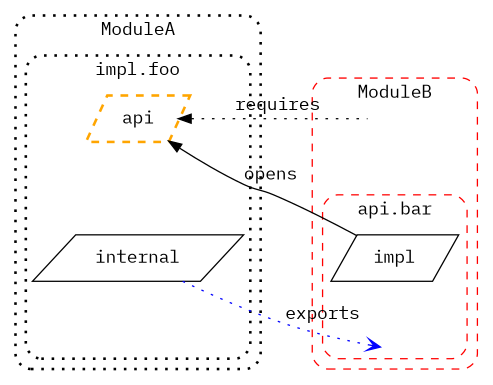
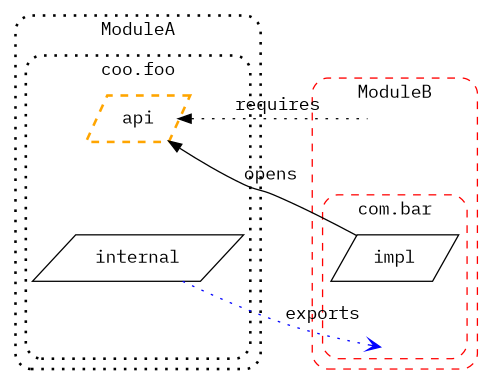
(138, 70) -> (138, 70)
(395, 210) -> (395, 210)
